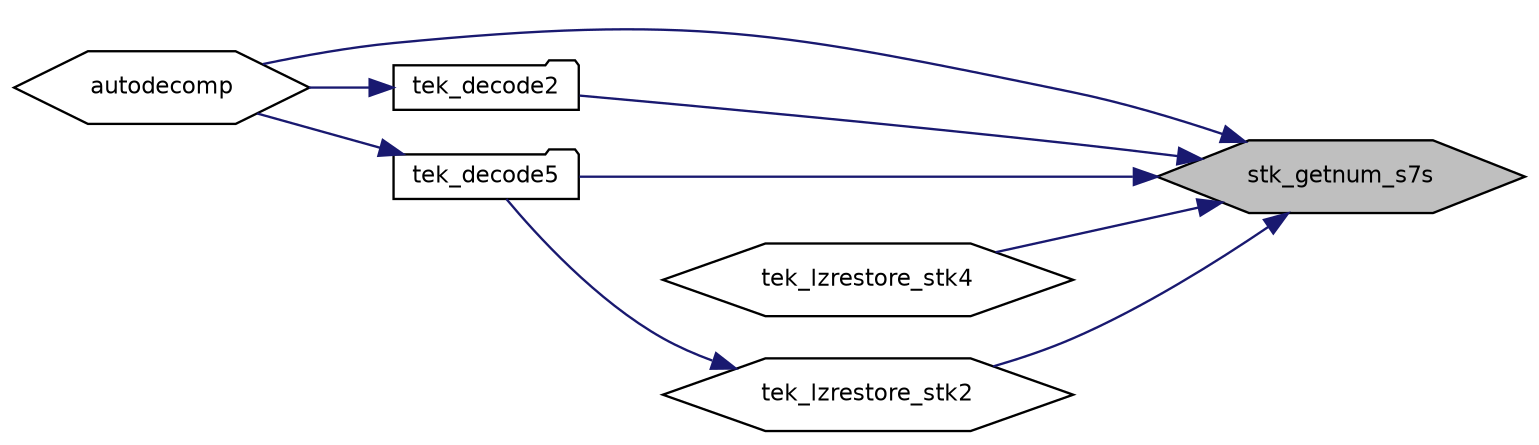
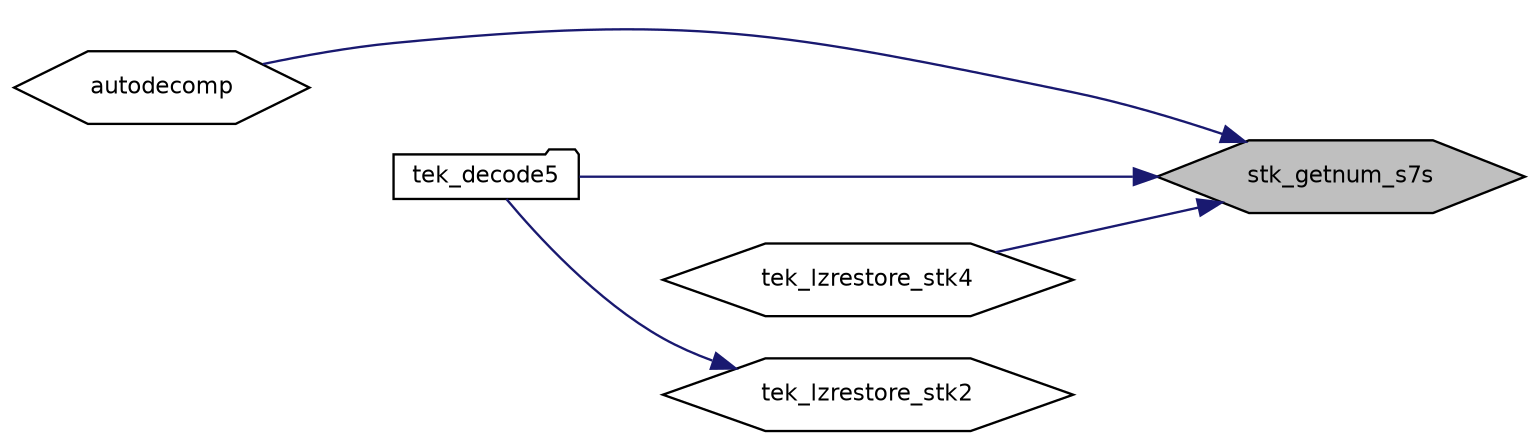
(486, 88) -> none
(319, 131) -> none
(1136, 307) -> none
